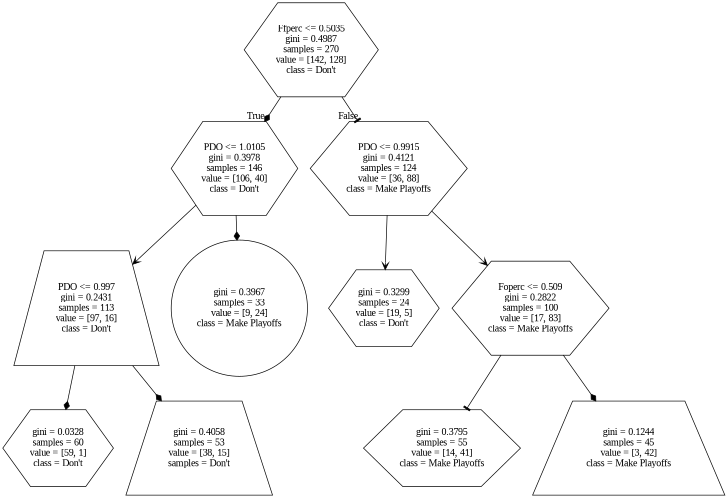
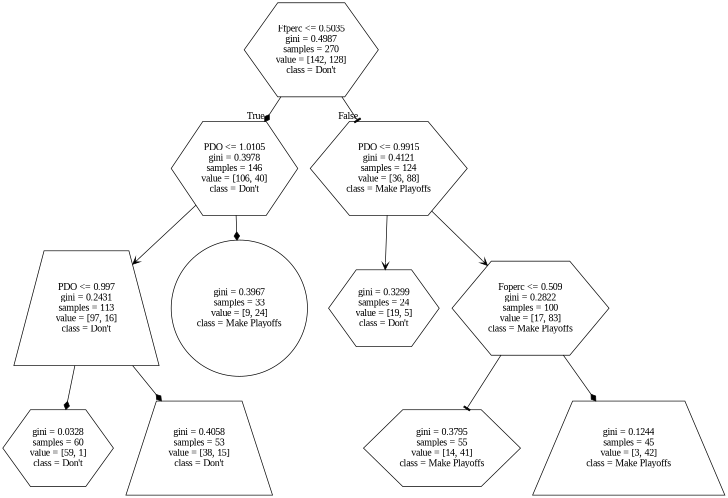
(199, 448) -> (199, 448)
